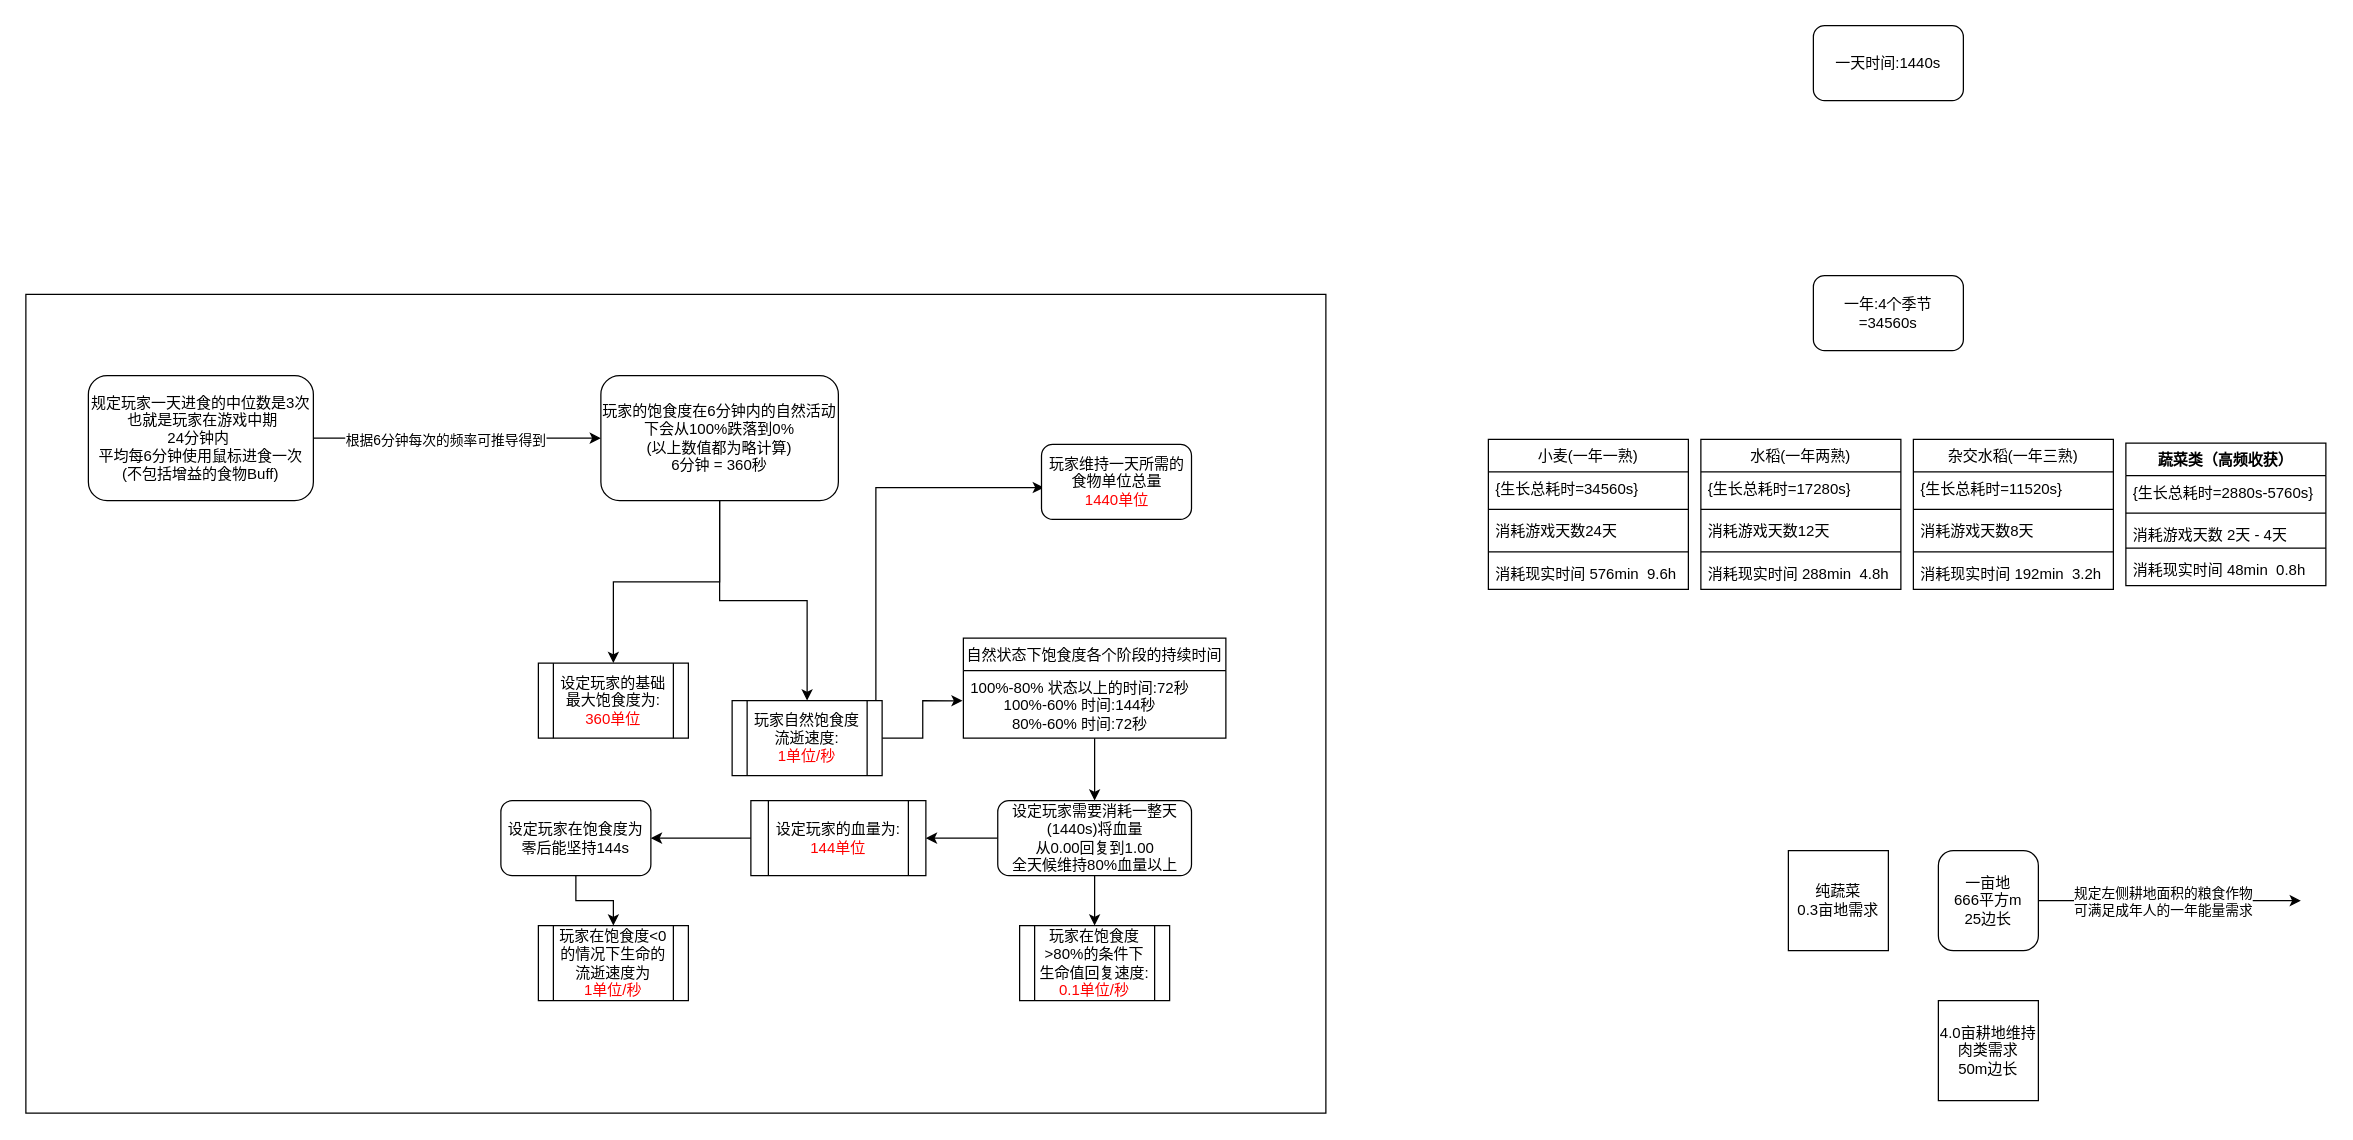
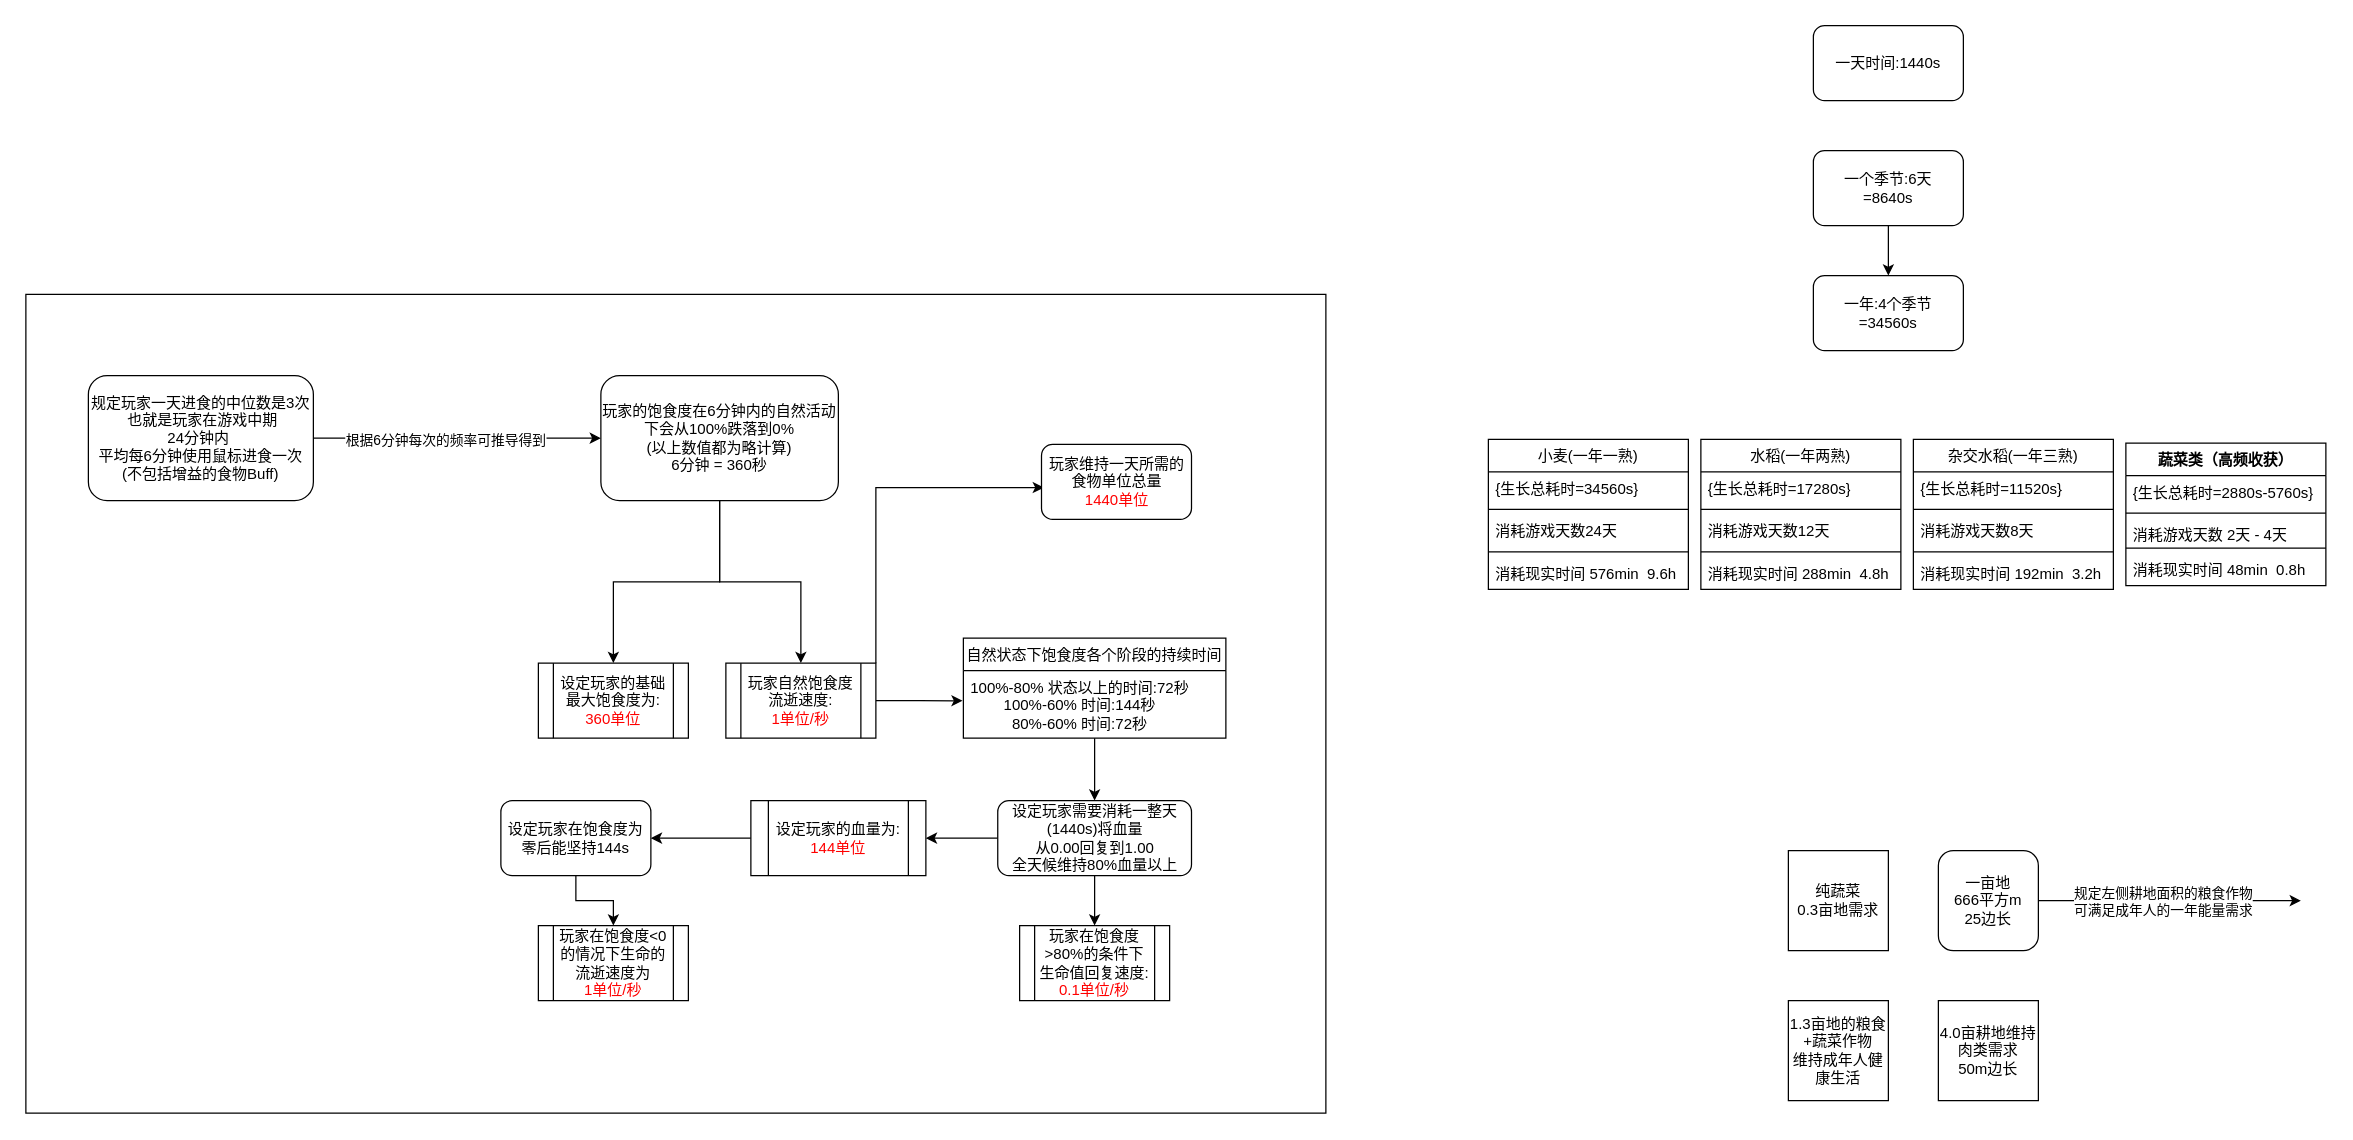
none -> (1888, 188)
none -> (1888, 247)
(807, 738) -> (801, 701)
none -> (1838, 1051)
